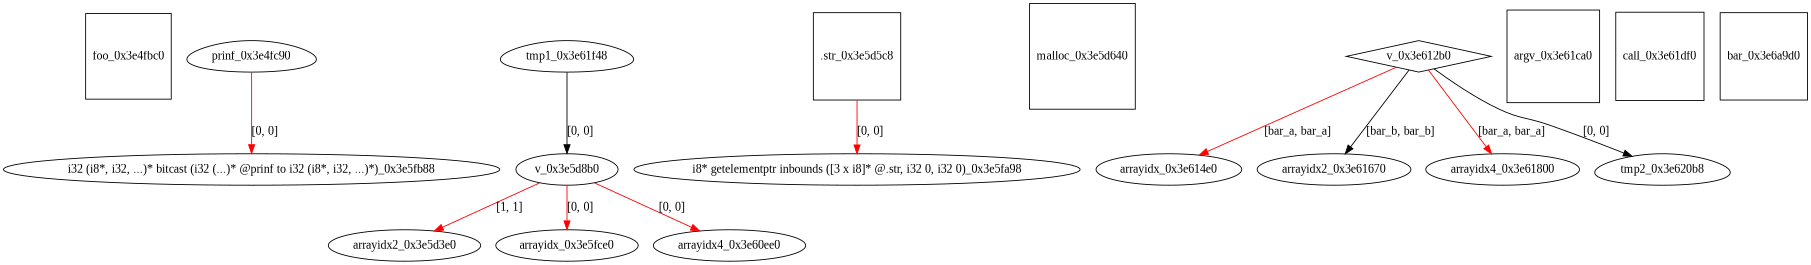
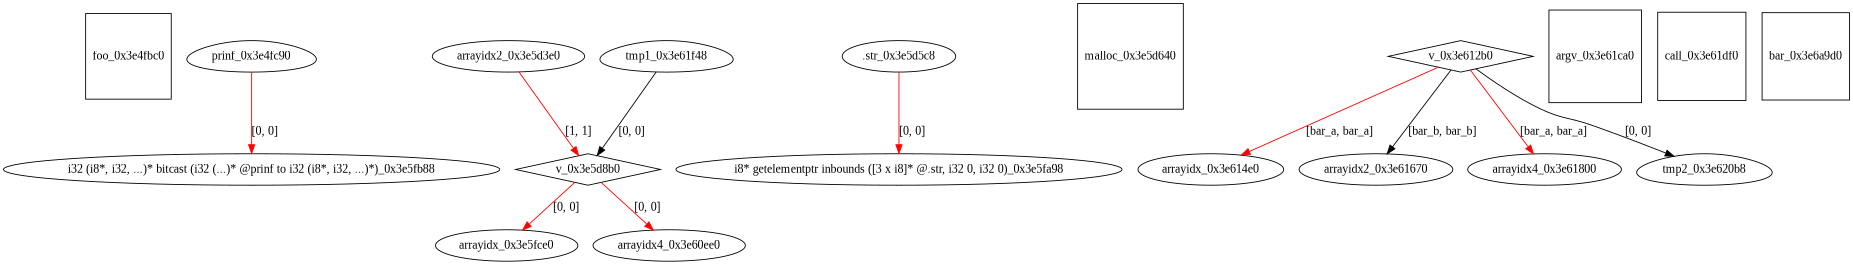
(857, 56) -> (899, 56)
(567, 169) -> (588, 169)
(491, 205) -> (546, 110)
